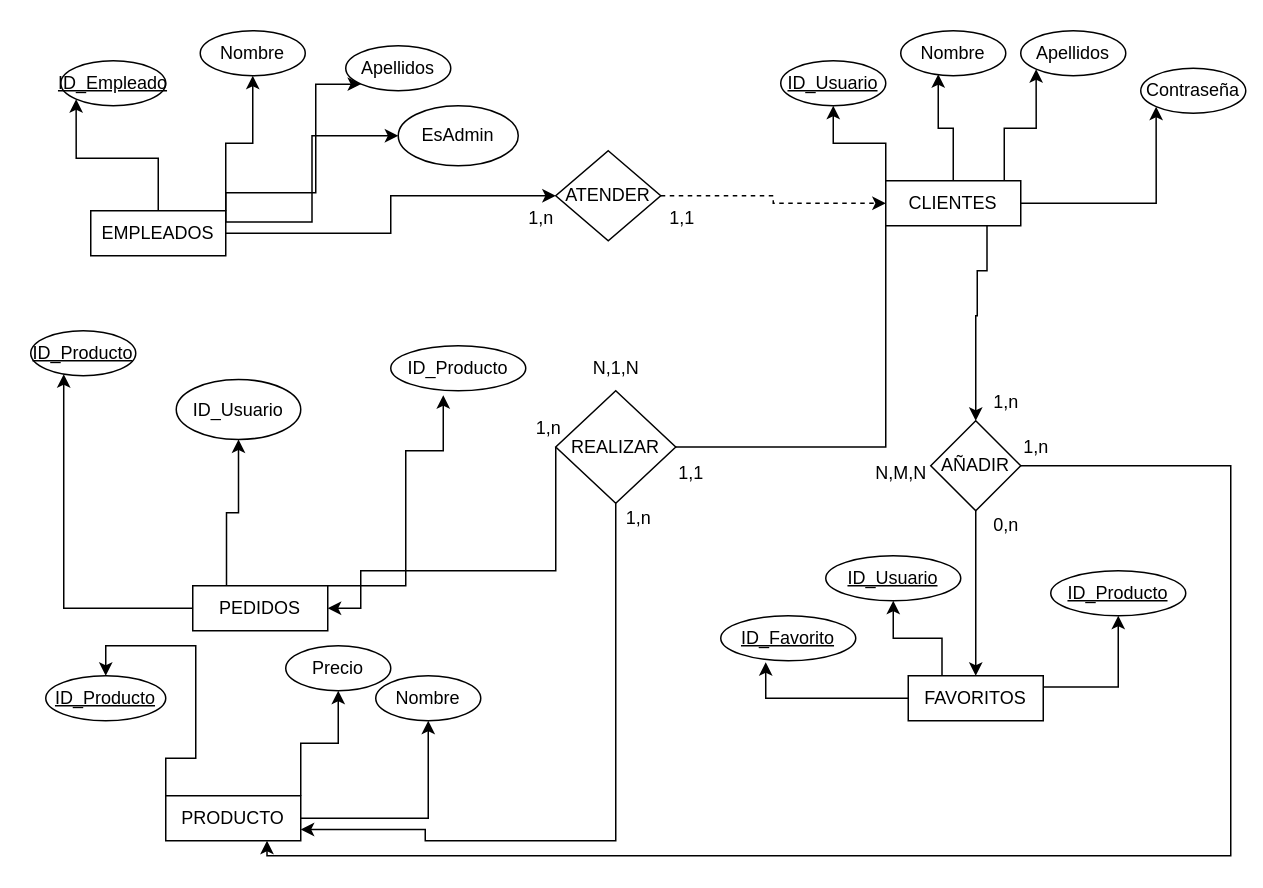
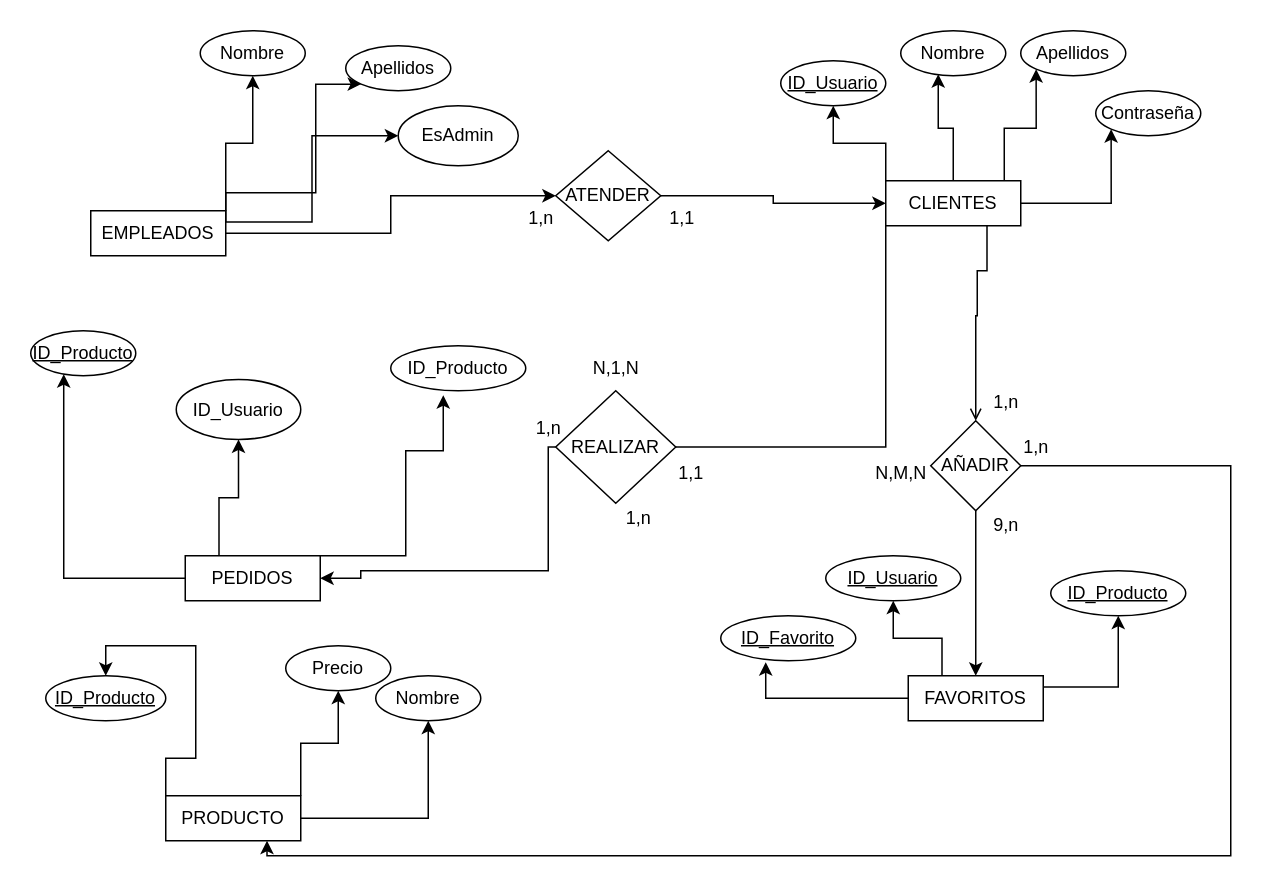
(113, 83) -> none
(1193, 91) -> (1148, 113)
(119, 158) -> none
(772, 196) -> (772, 196)
(976, 409) -> (976, 411)
(1007, 526) -> (1007, 526)
(260, 608) -> (253, 578)
(616, 830) -> none
